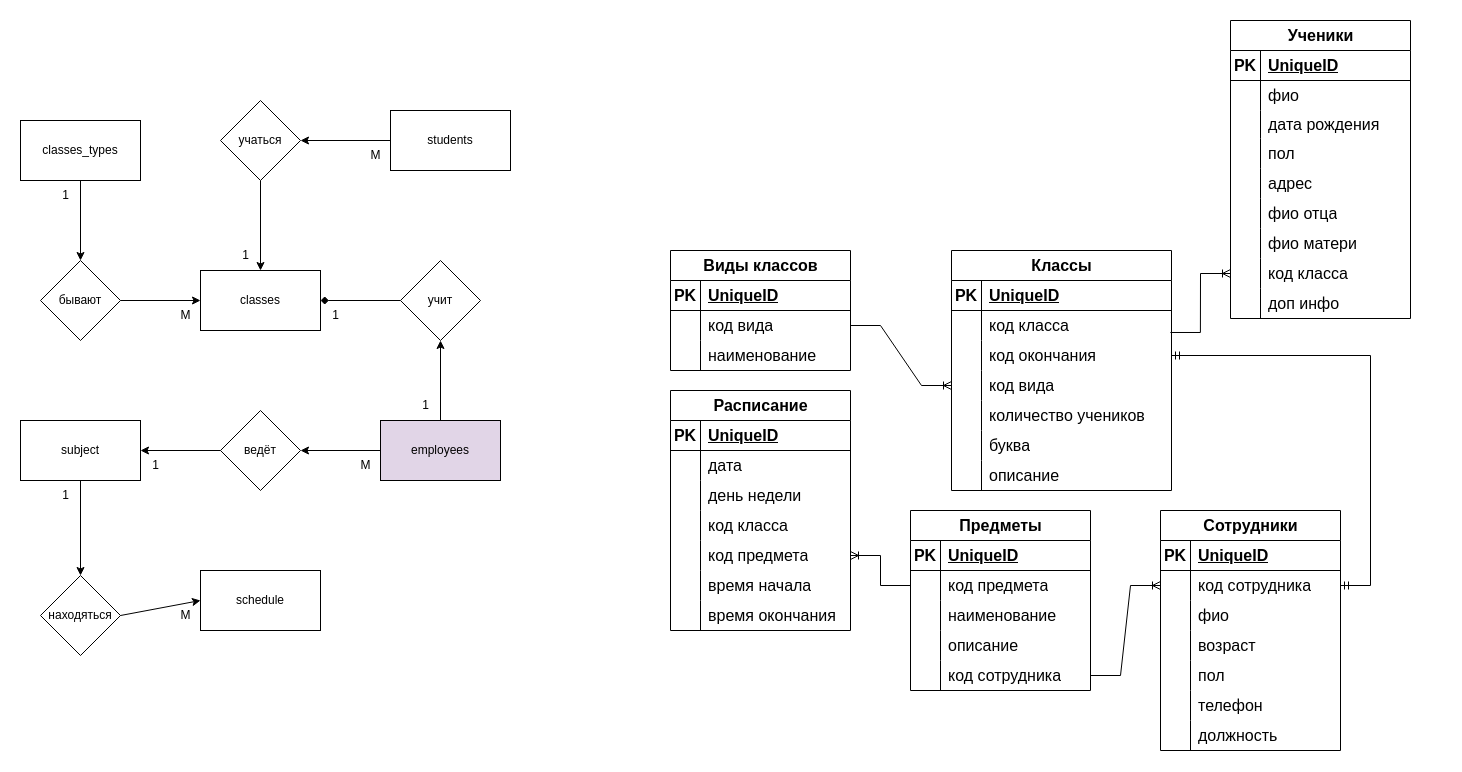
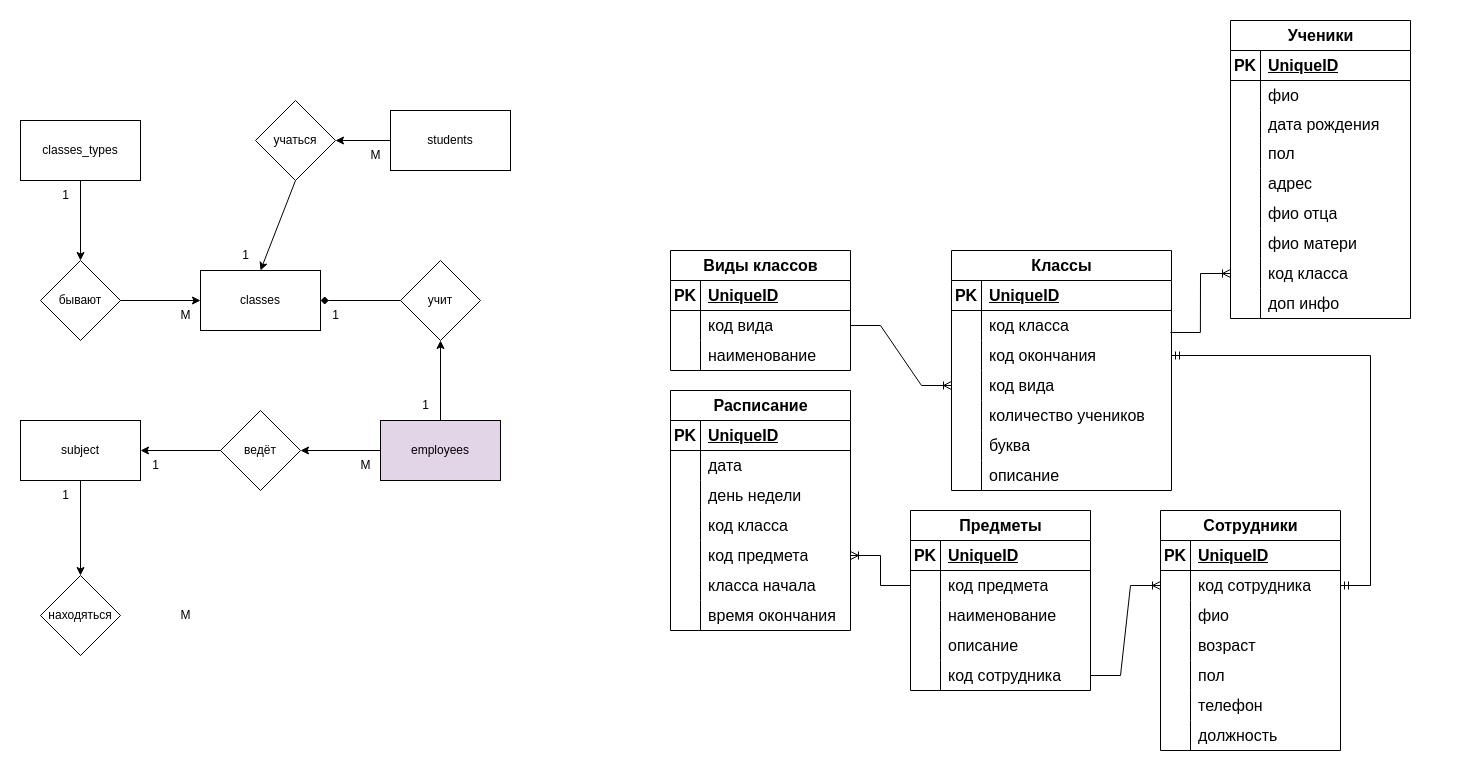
(261, 141) -> (296, 141)
(760, 586) -> (765, 586)
(261, 601) -> none
(157, 609) -> none
